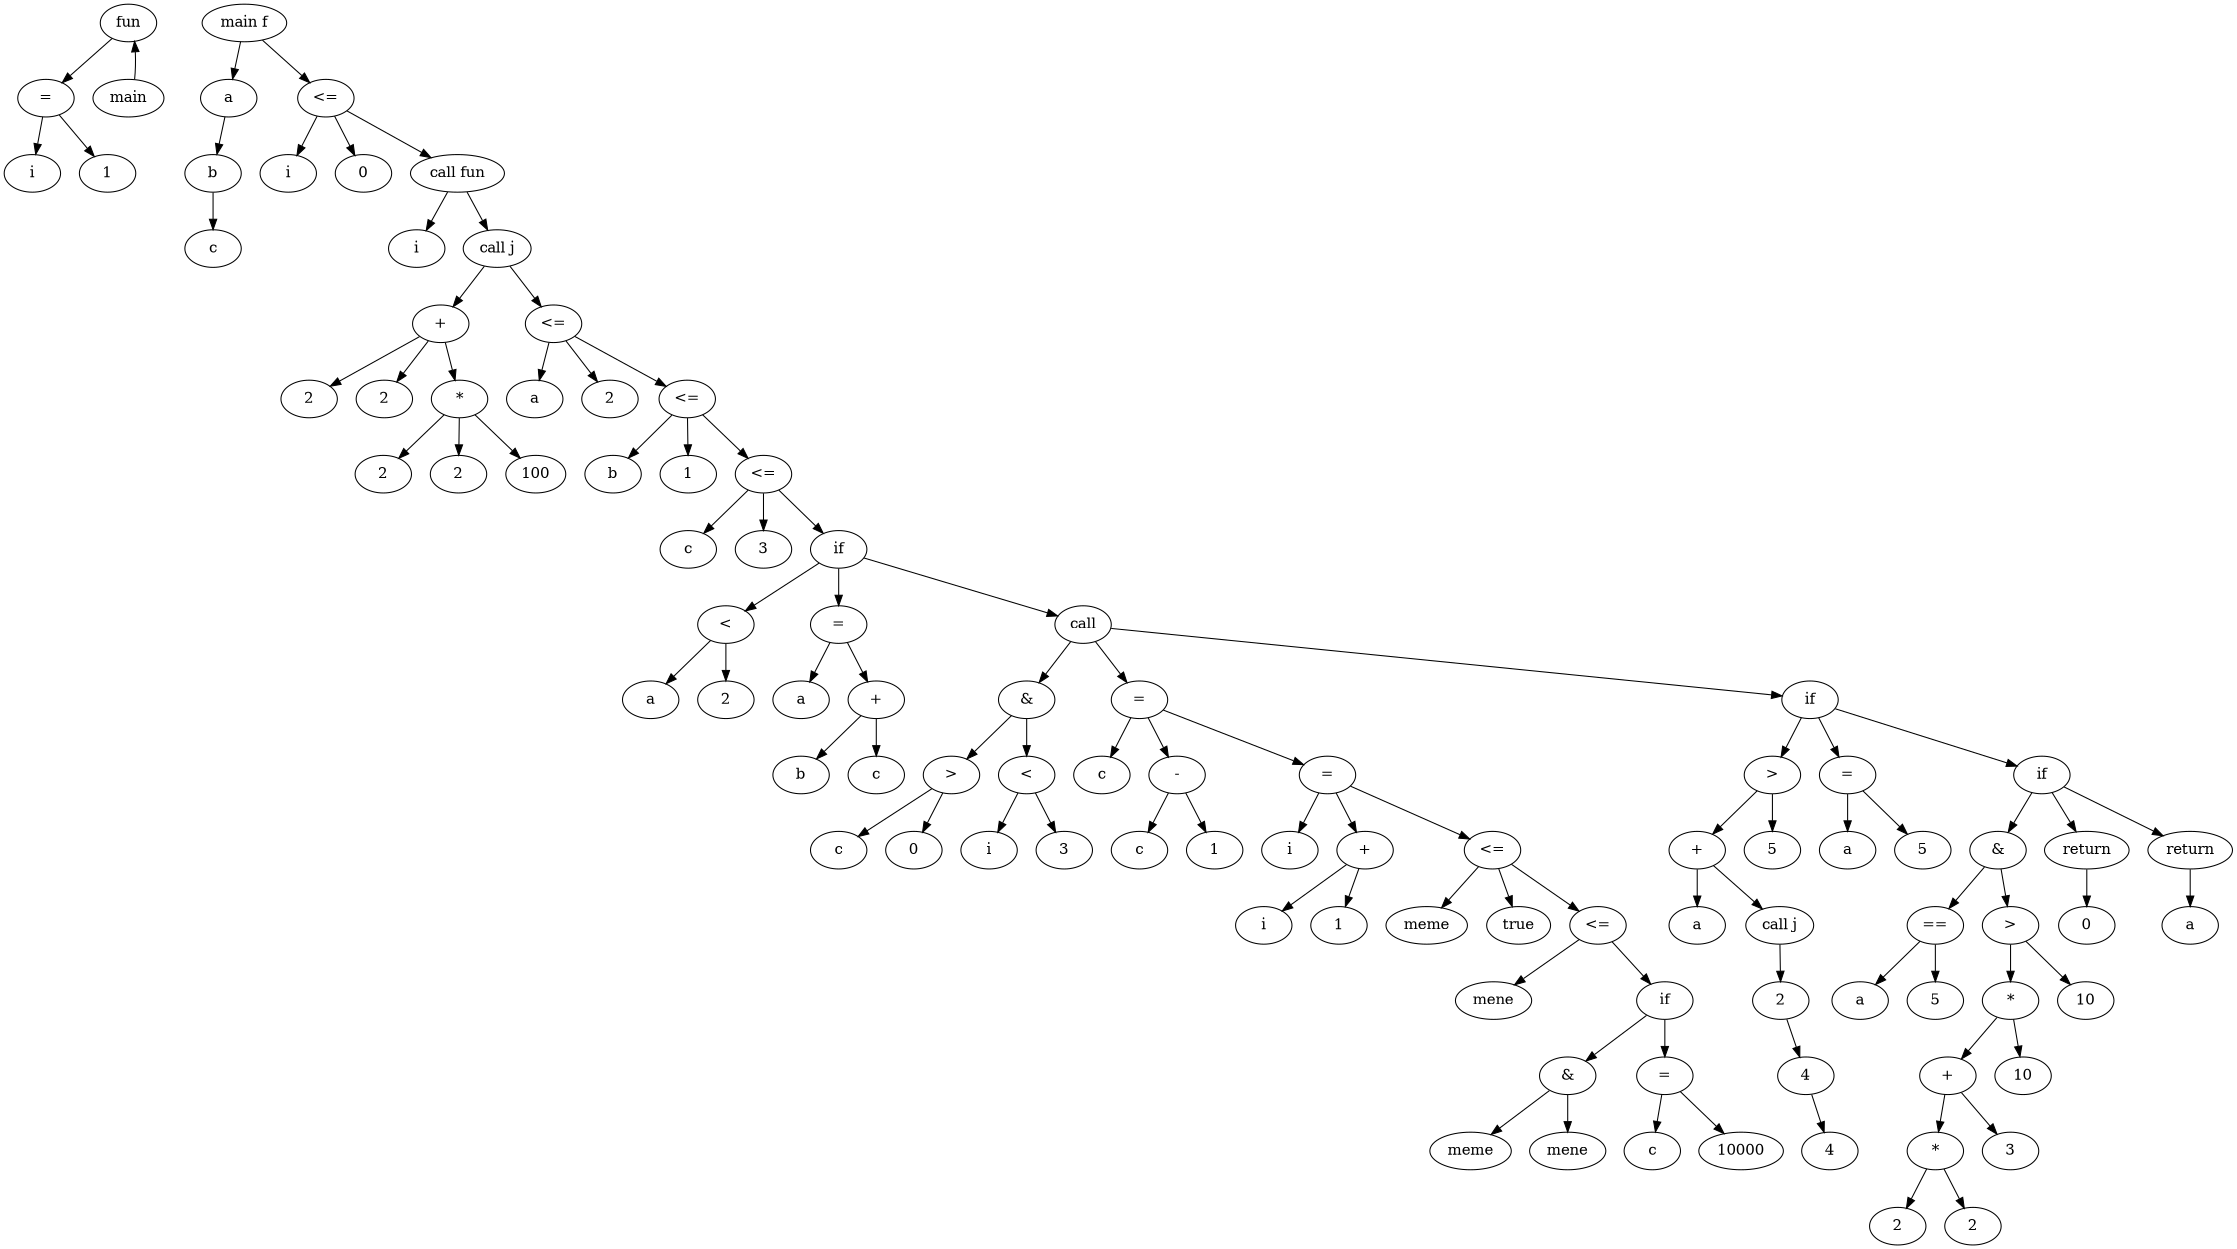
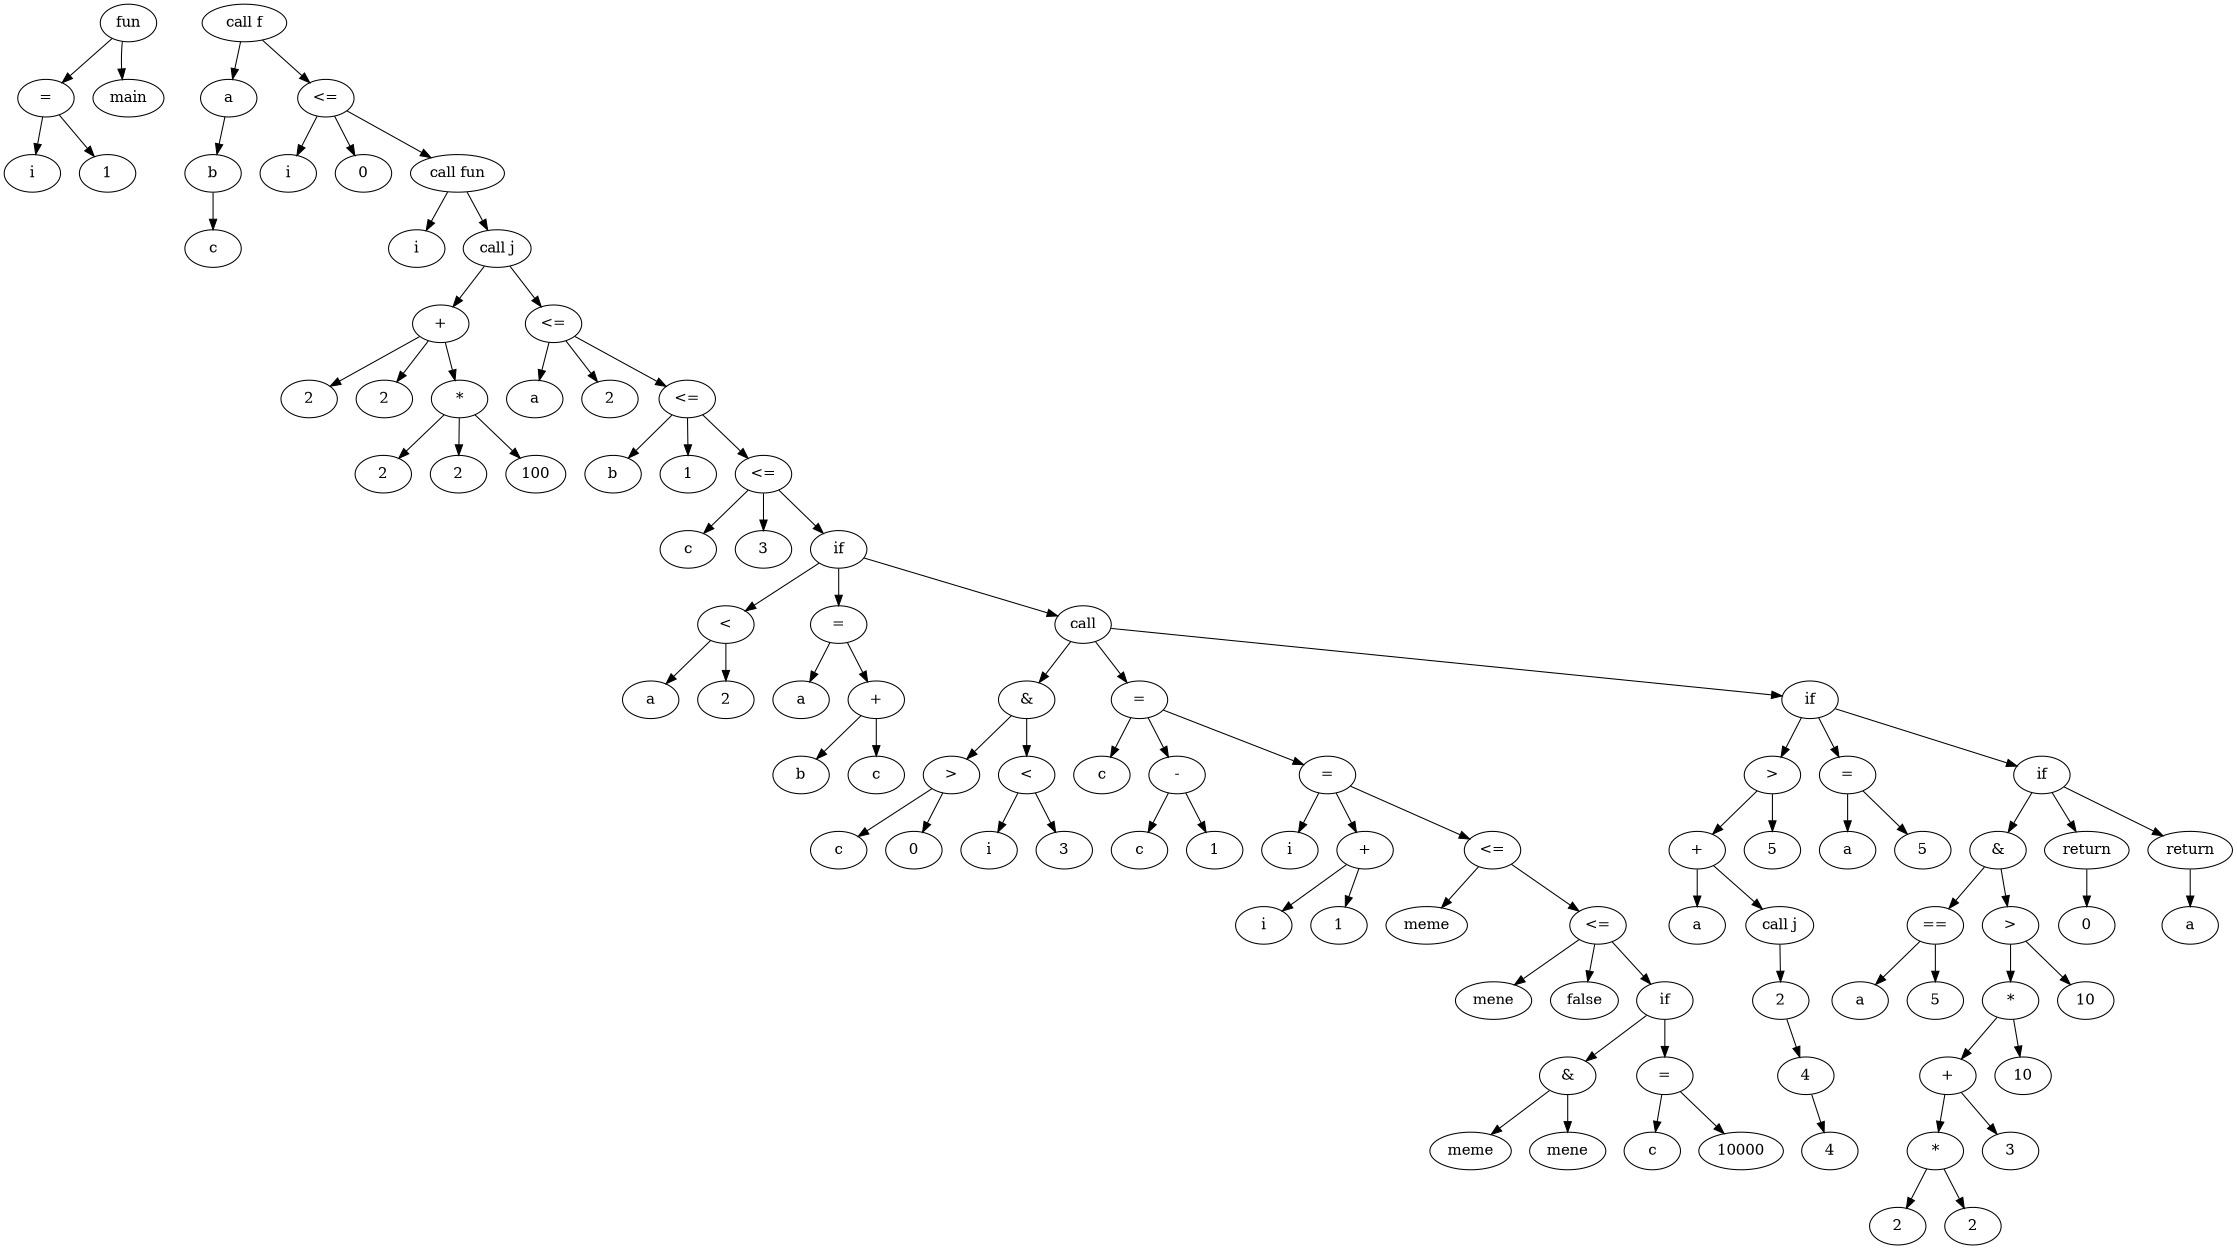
(244, 23) -> (244, 23)
(135, 66) -> (121, 55)
(1519, 925) -> none
none -> (1584, 1001)
